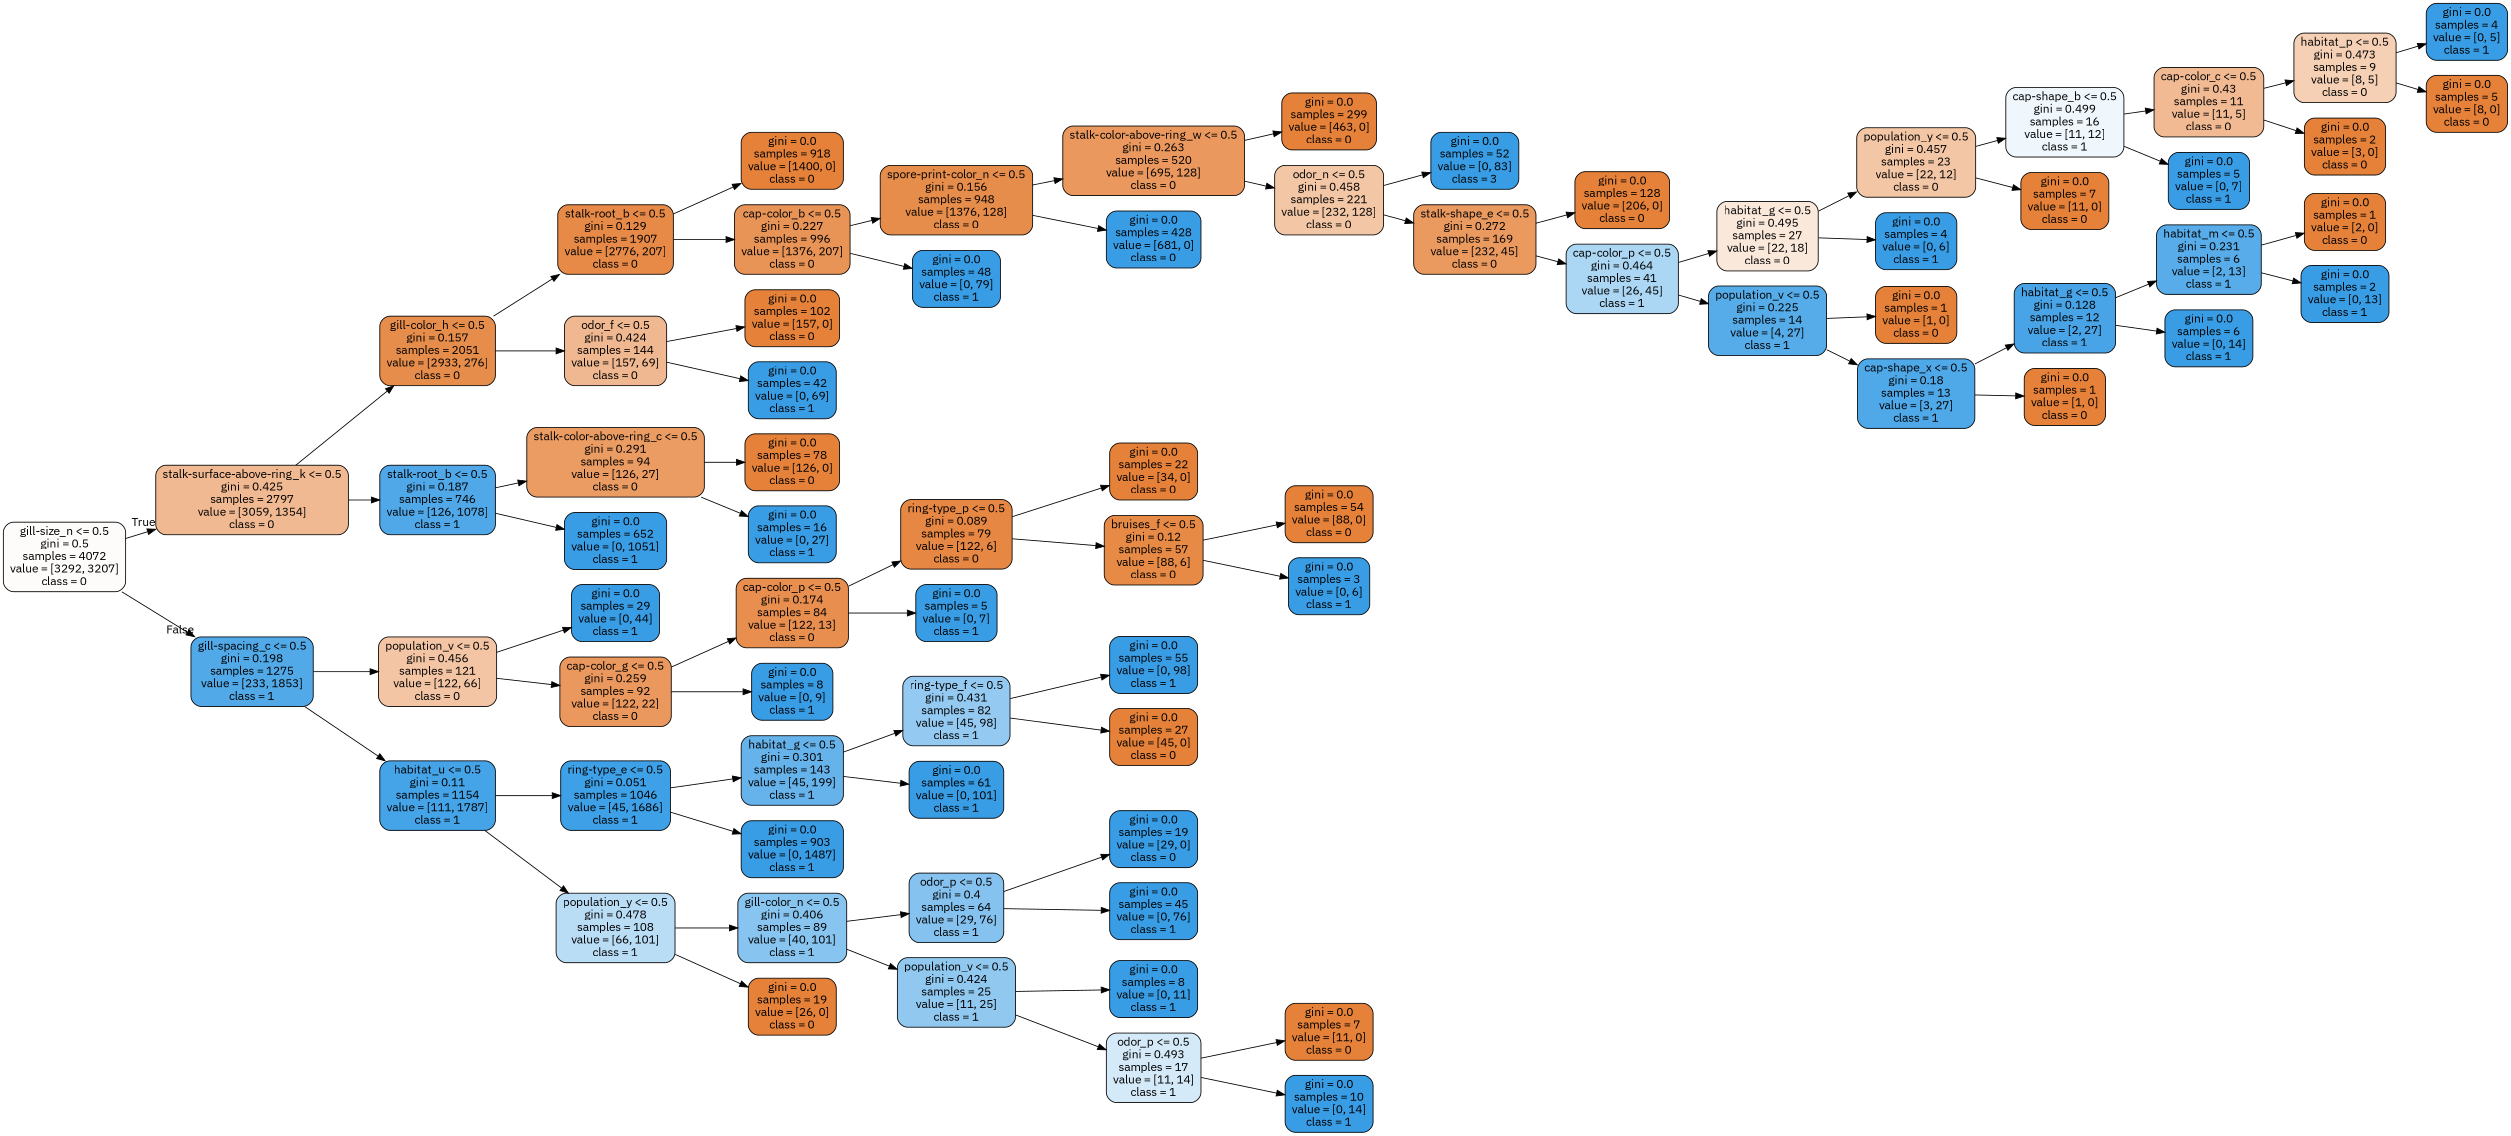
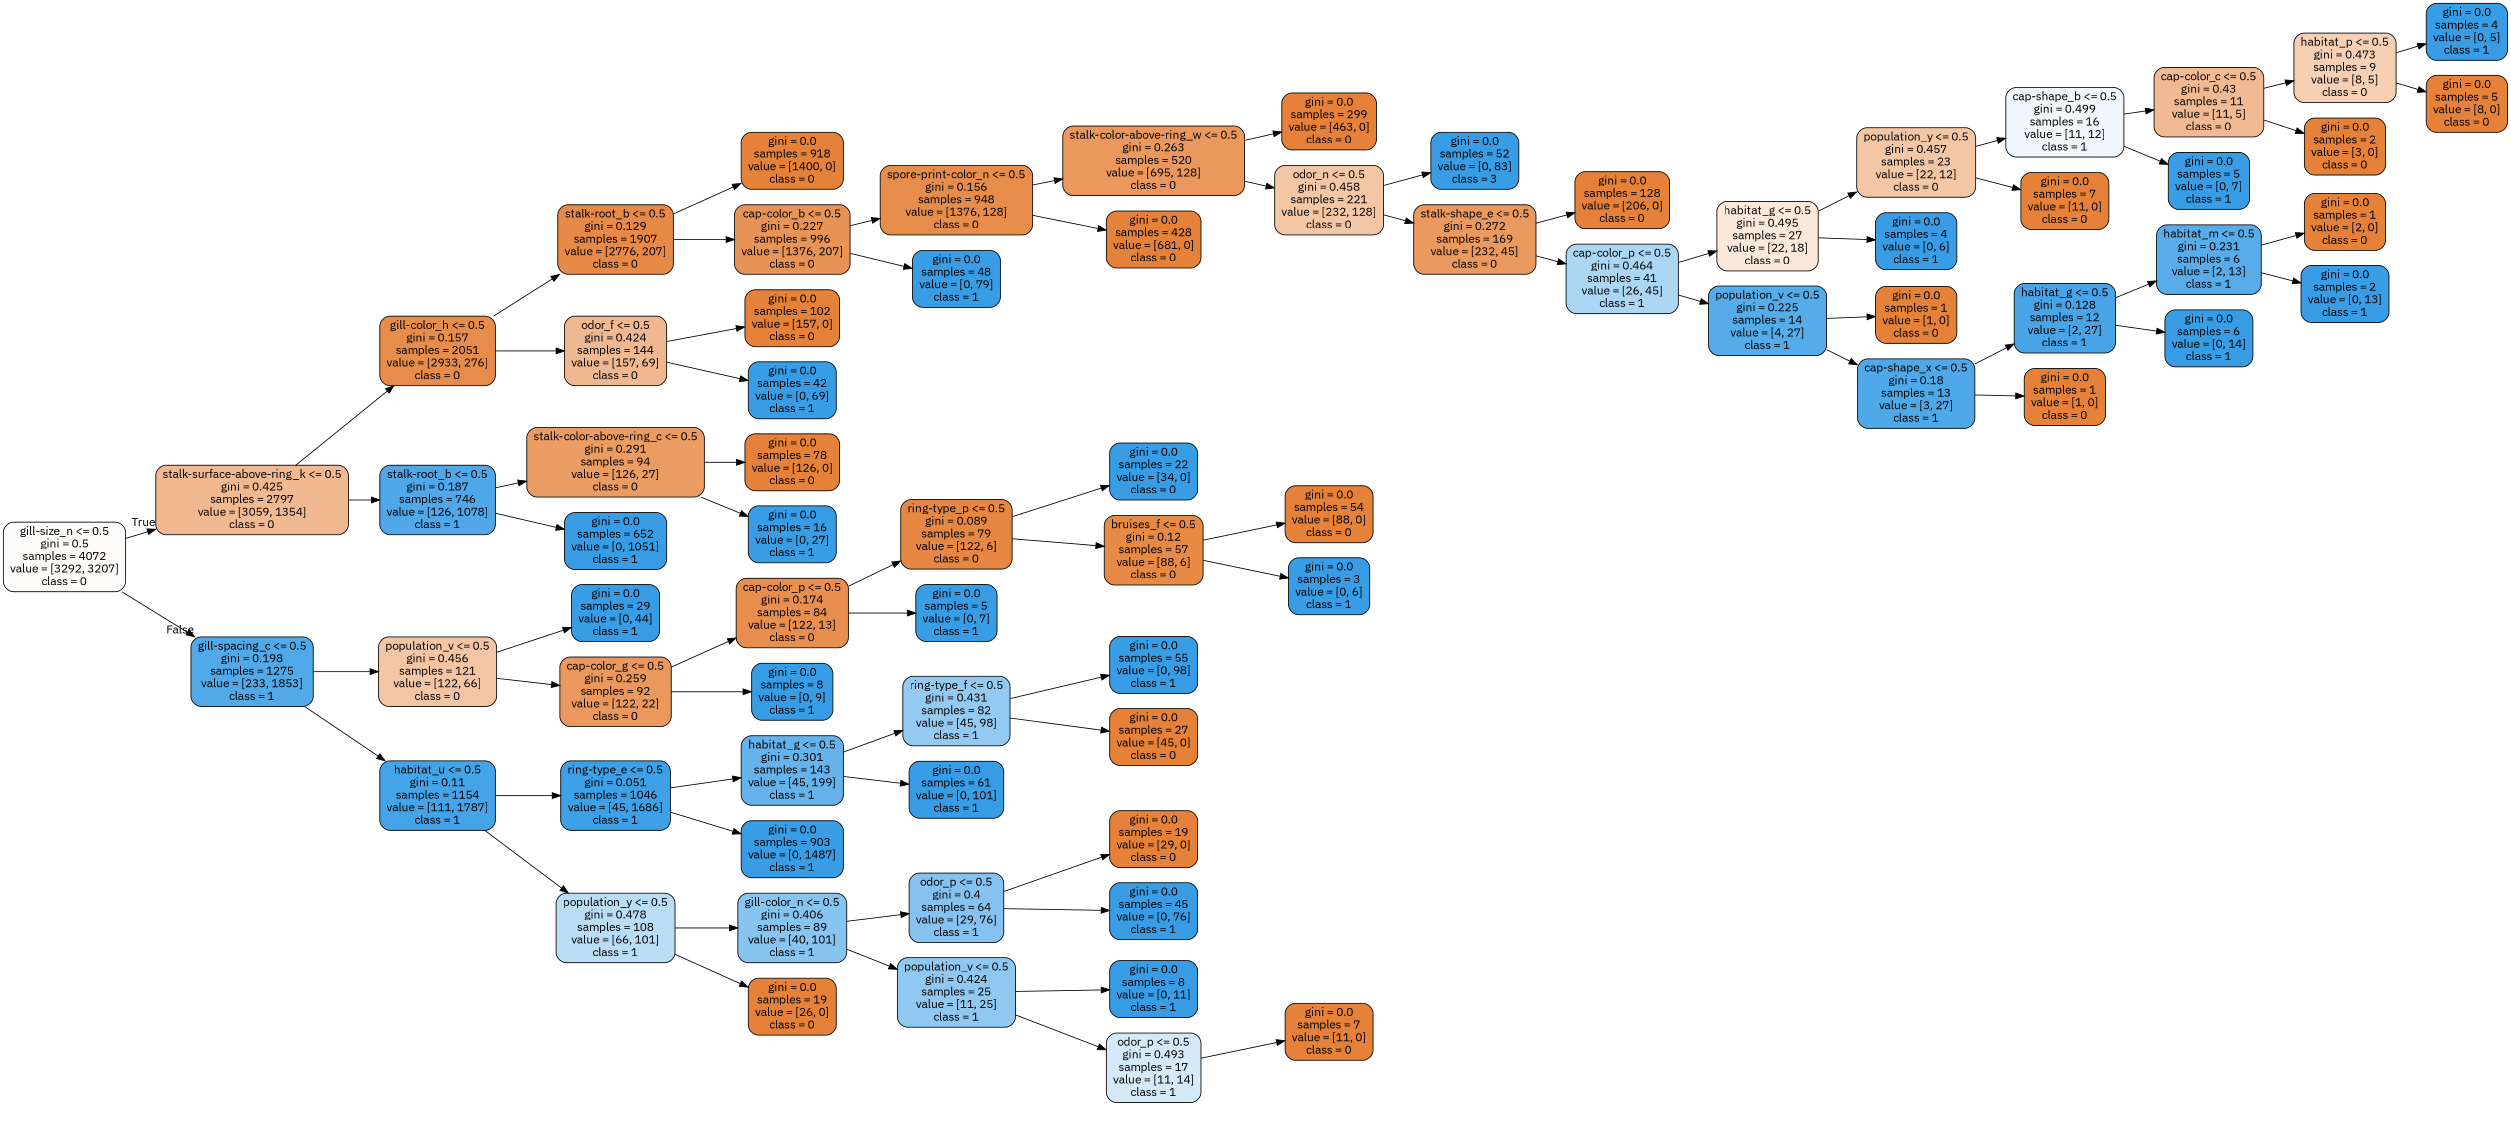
(1154, 240) -> (1154, 240)
(1154, 472) -> (1154, 472)
(1154, 839) -> (1154, 839)
(1329, 1104) -> none
